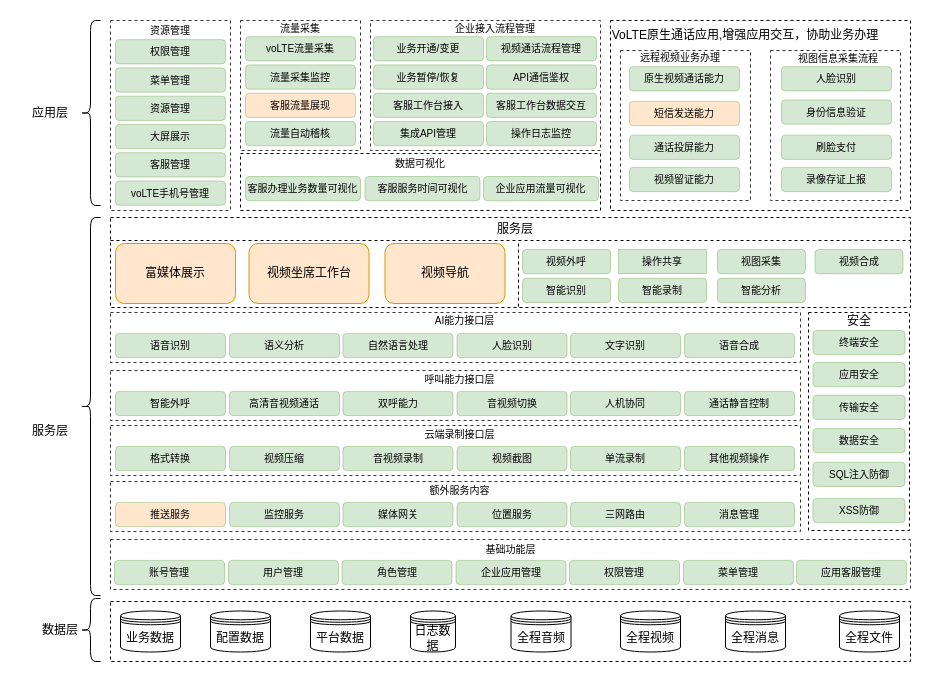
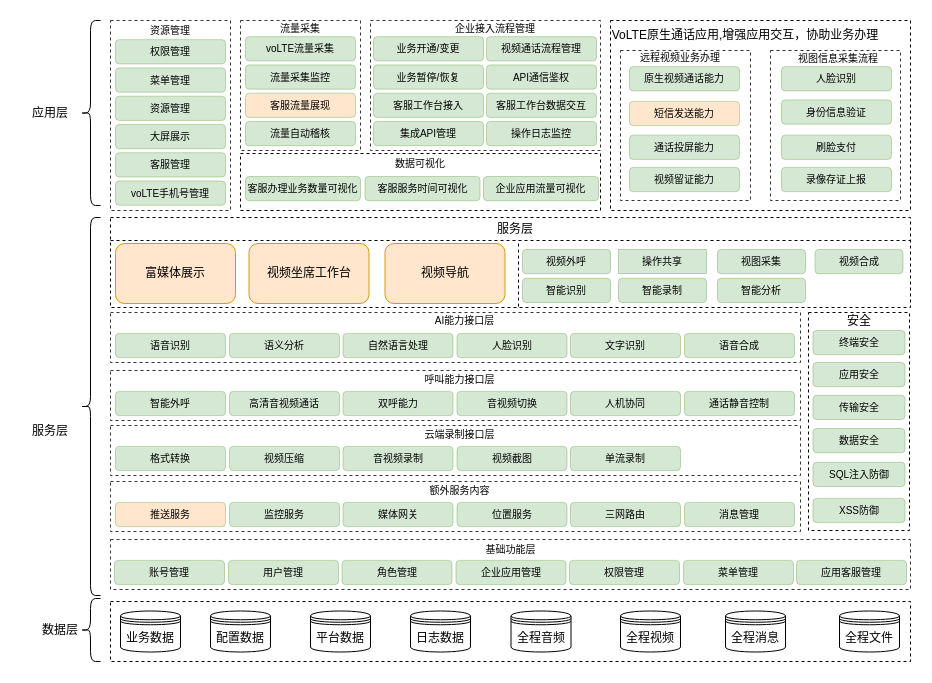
(740, 458) -> none
(433, 632) -> (441, 632)
